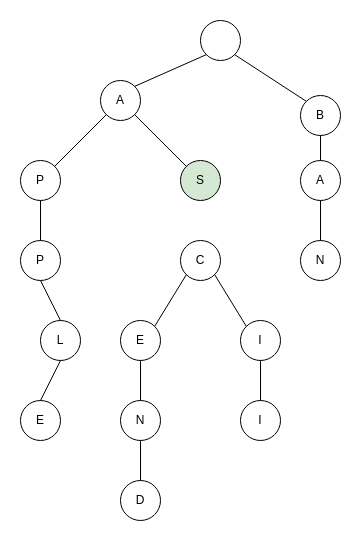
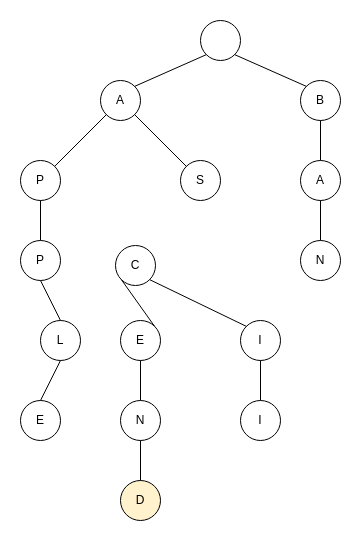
(321, 116) -> (321, 101)
(201, 181) -> (201, 181)
(201, 261) -> (136, 266)
(141, 501) -> (141, 501)
